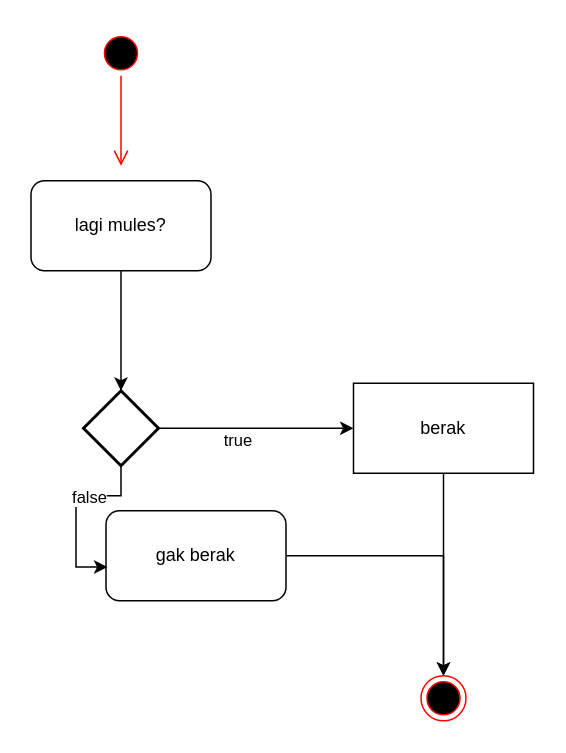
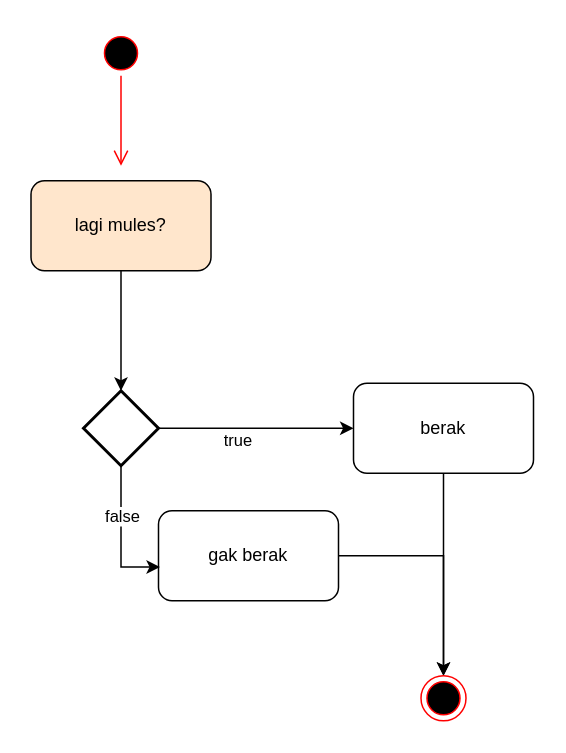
(121, 226) -> (121, 226)
(443, 428) -> (443, 428)
(196, 556) -> (248, 556)
